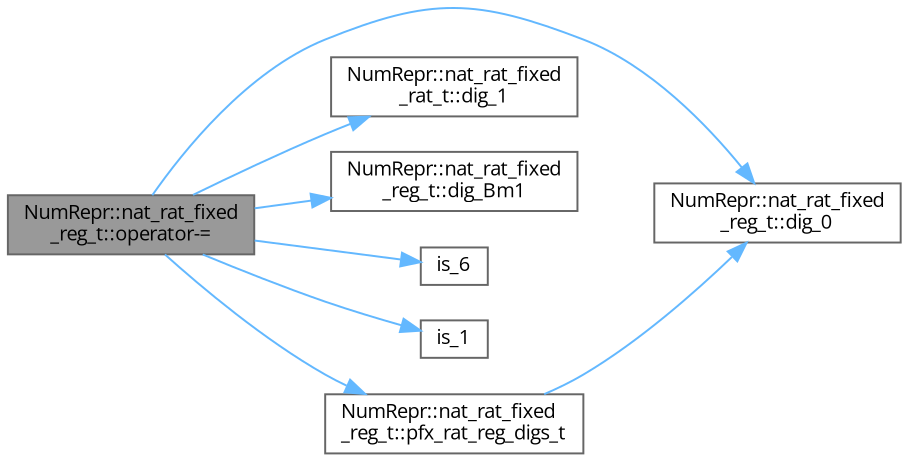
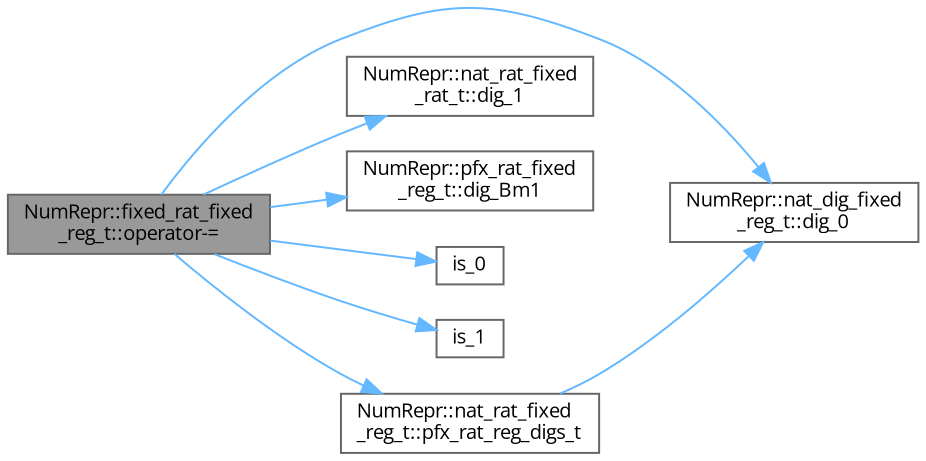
(454, 181) -> (470, 181)
(777, 213) -> (794, 212)
(131, 225) -> (139, 224)
(454, 266) -> (470, 266)
